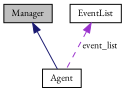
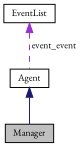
(99, 46) -> (53, 46)
(47, 50) -> (29, 111)
